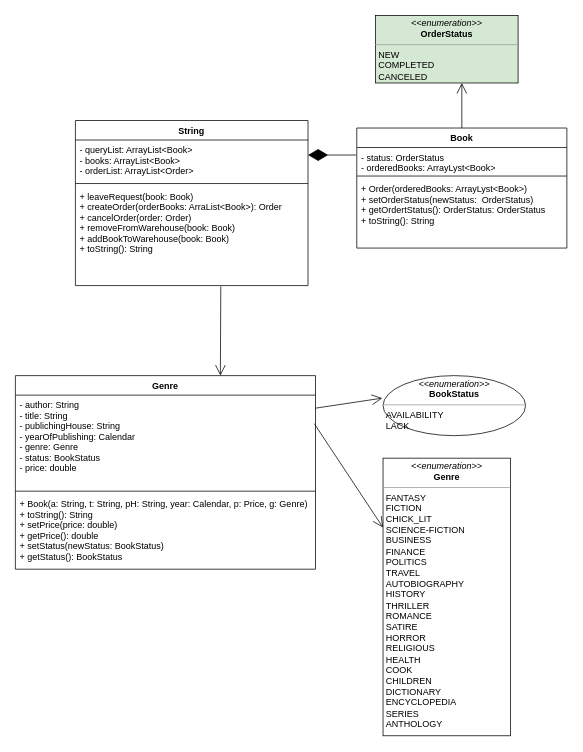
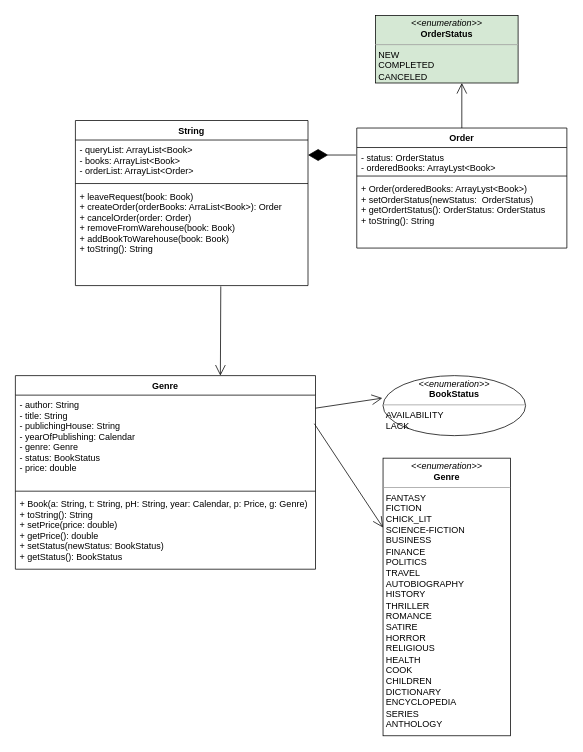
(461, 138) -> (461, 138)
